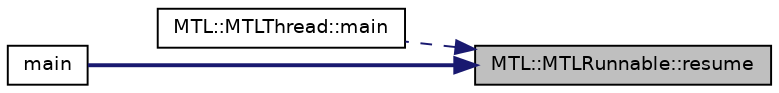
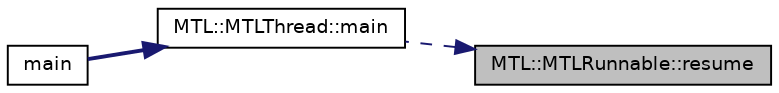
(271, 65) -> (116, 55)
